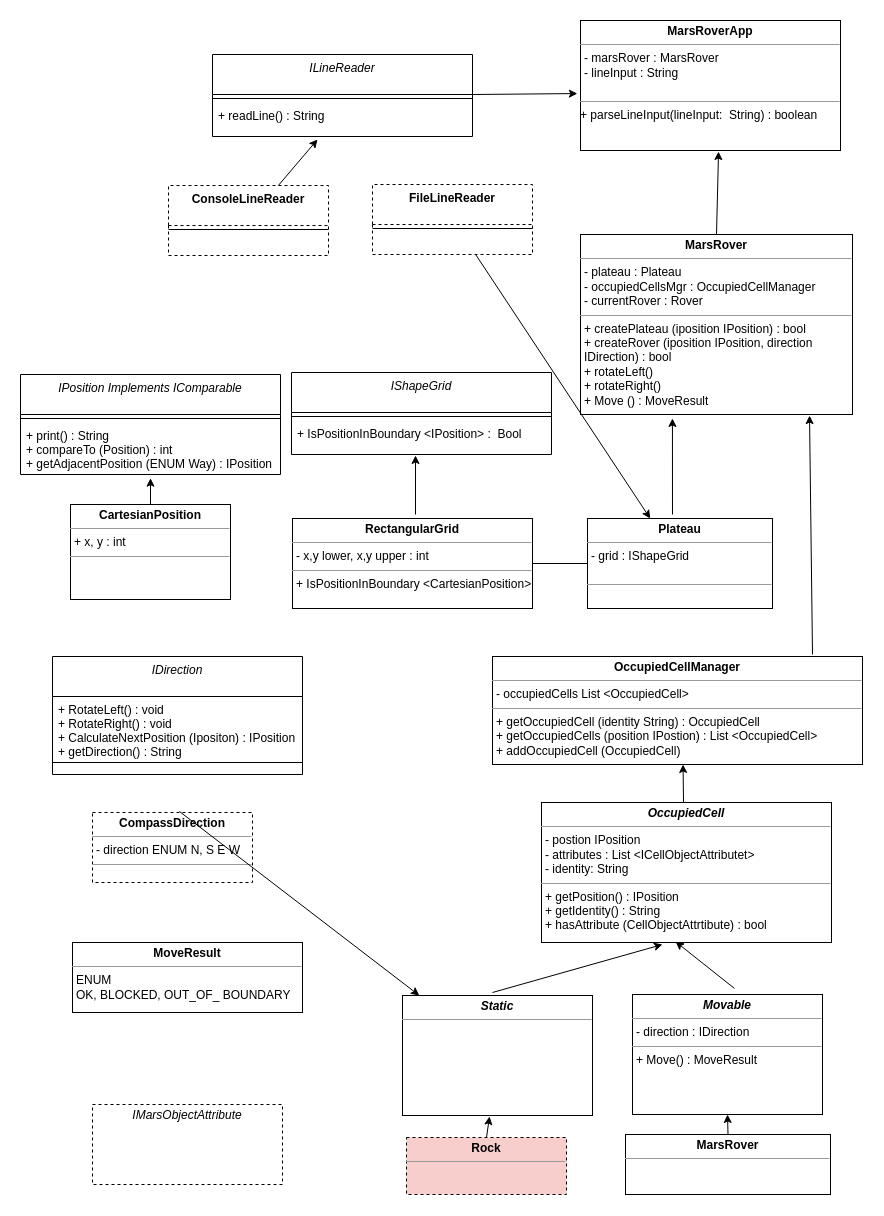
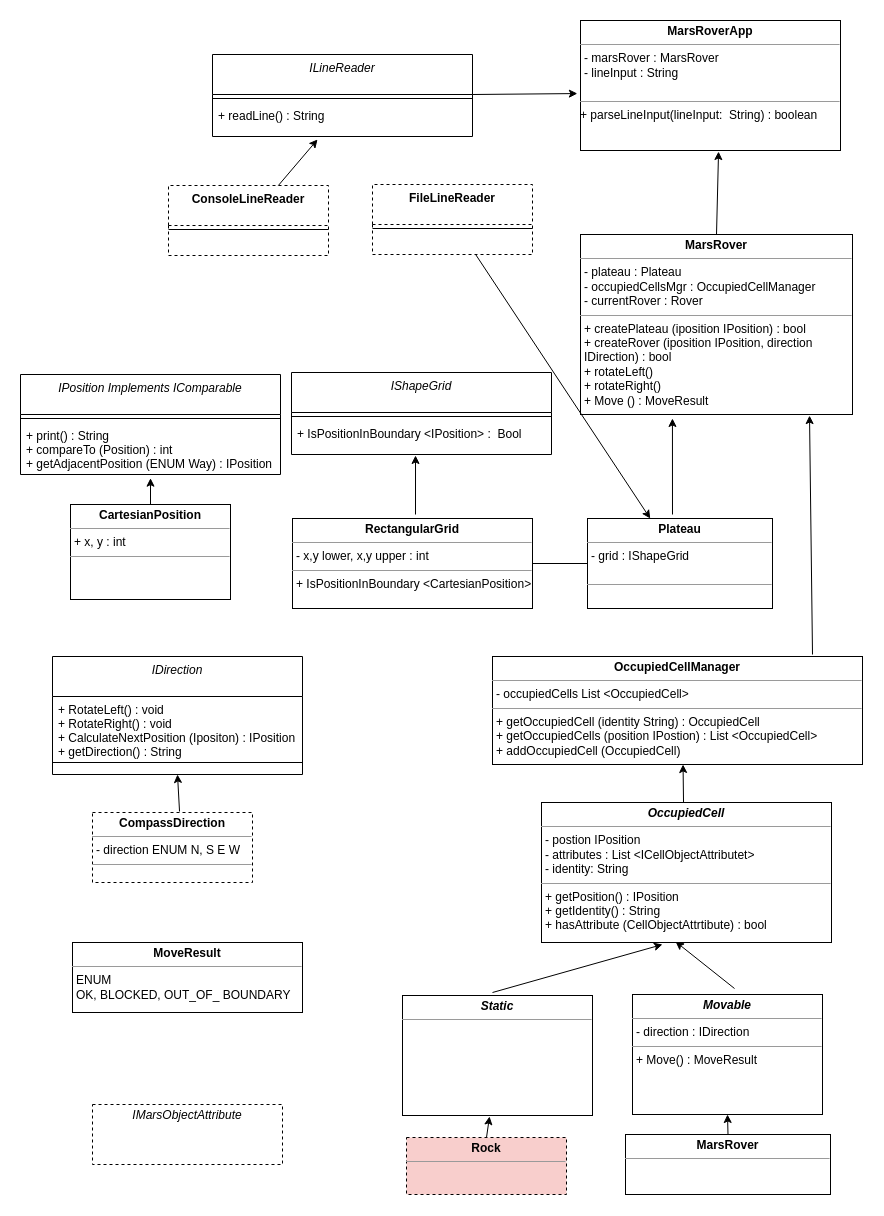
(296, 901) -> (179, 796)
(188, 1145) -> (188, 1135)
